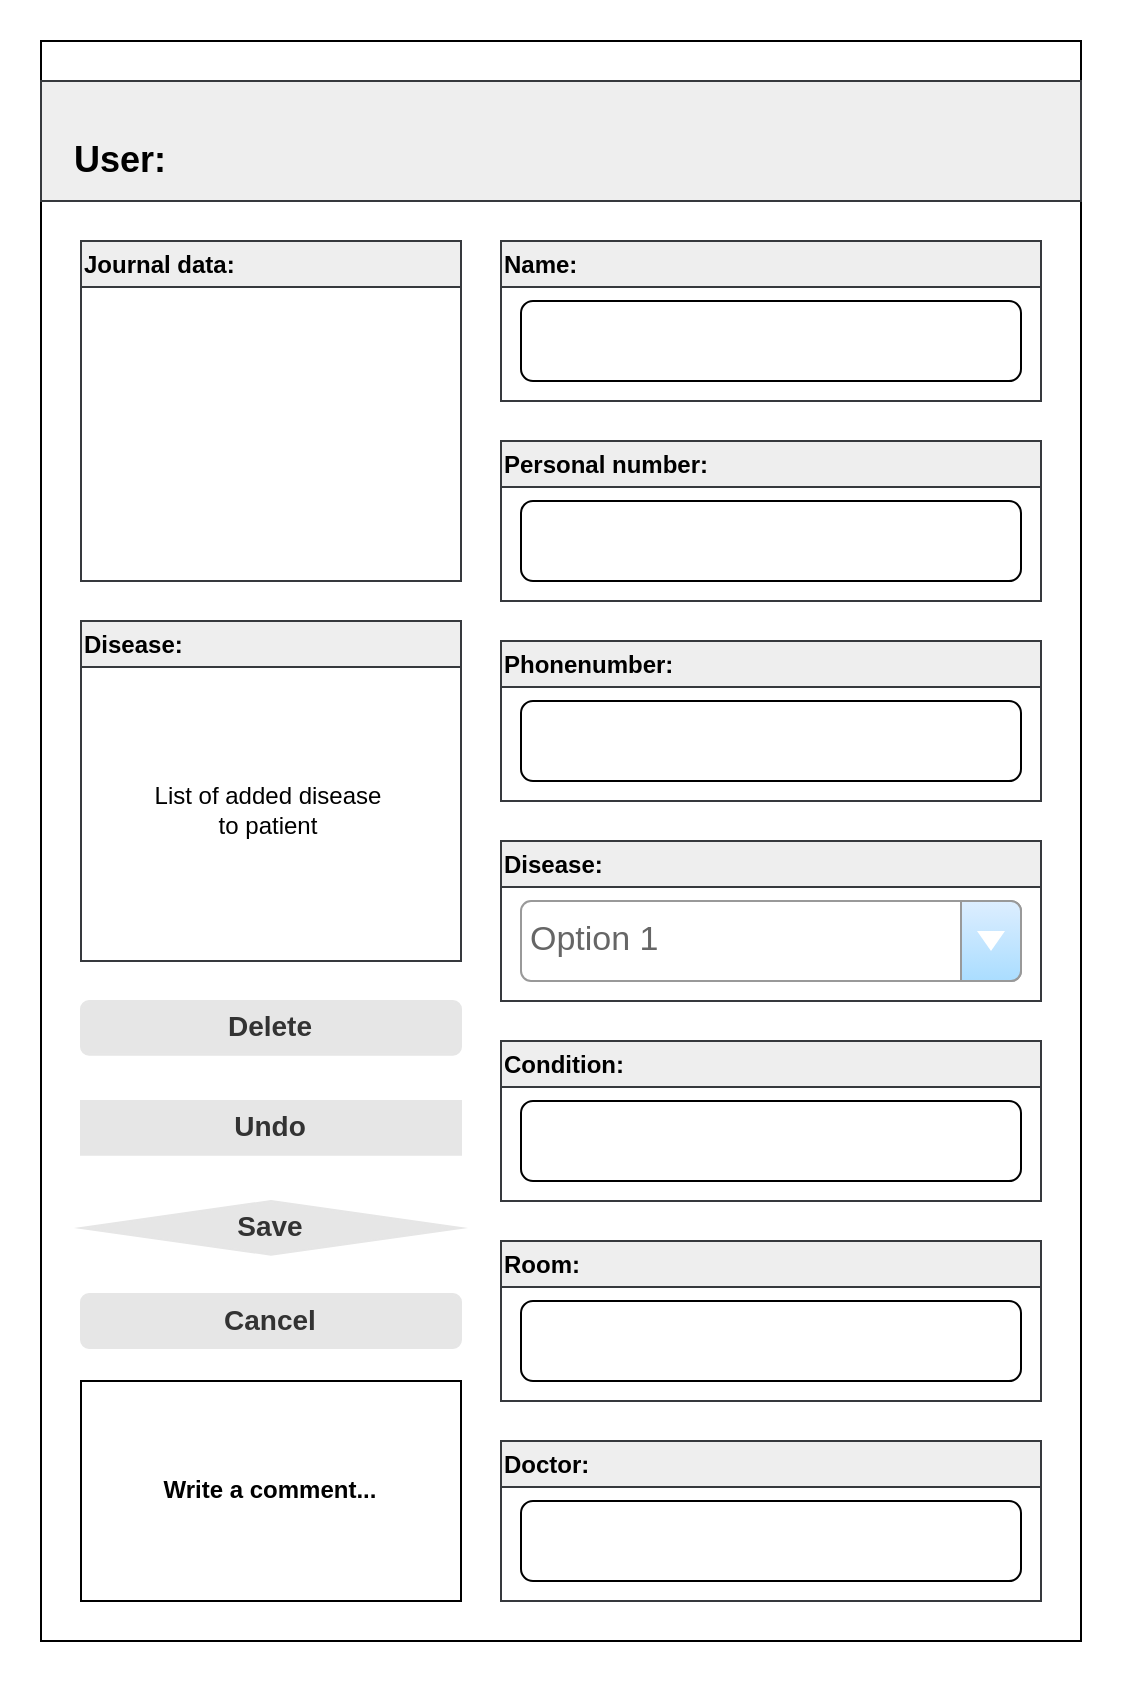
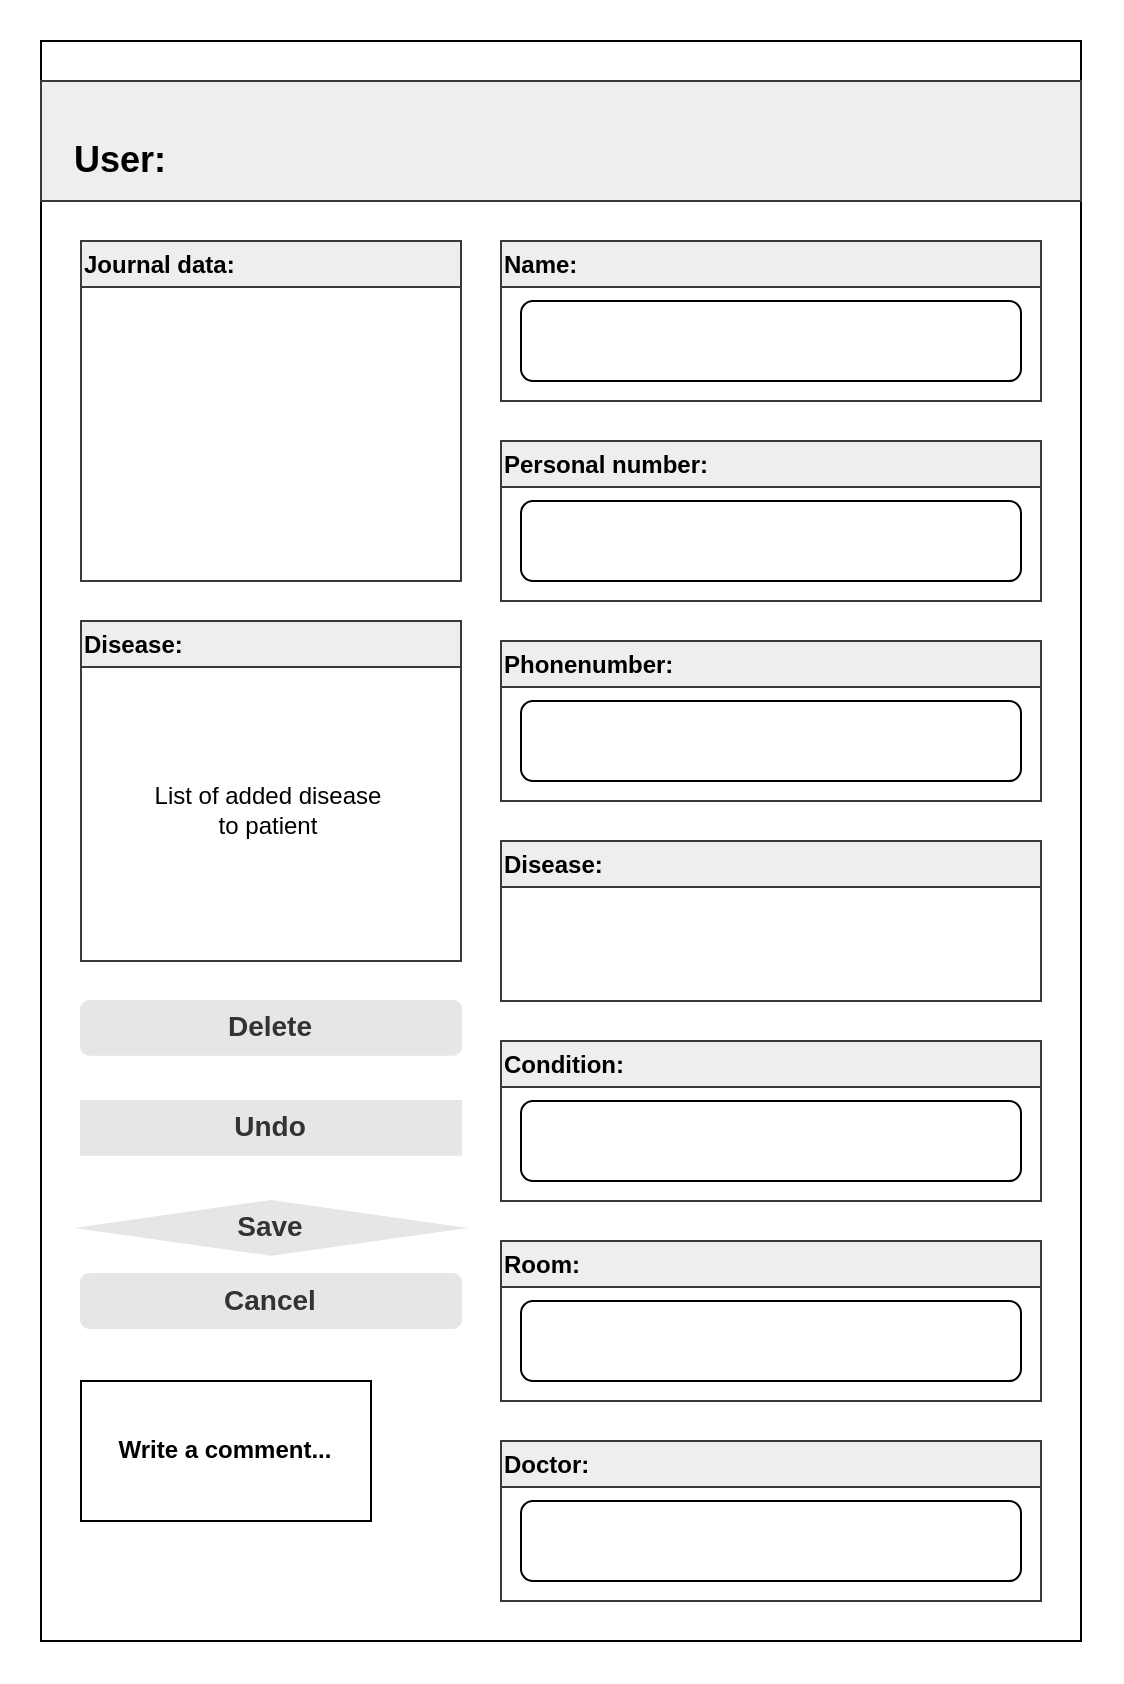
(771, 941) -> none
(271, 1321) -> (271, 1301)
(271, 1491) -> (226, 1451)
